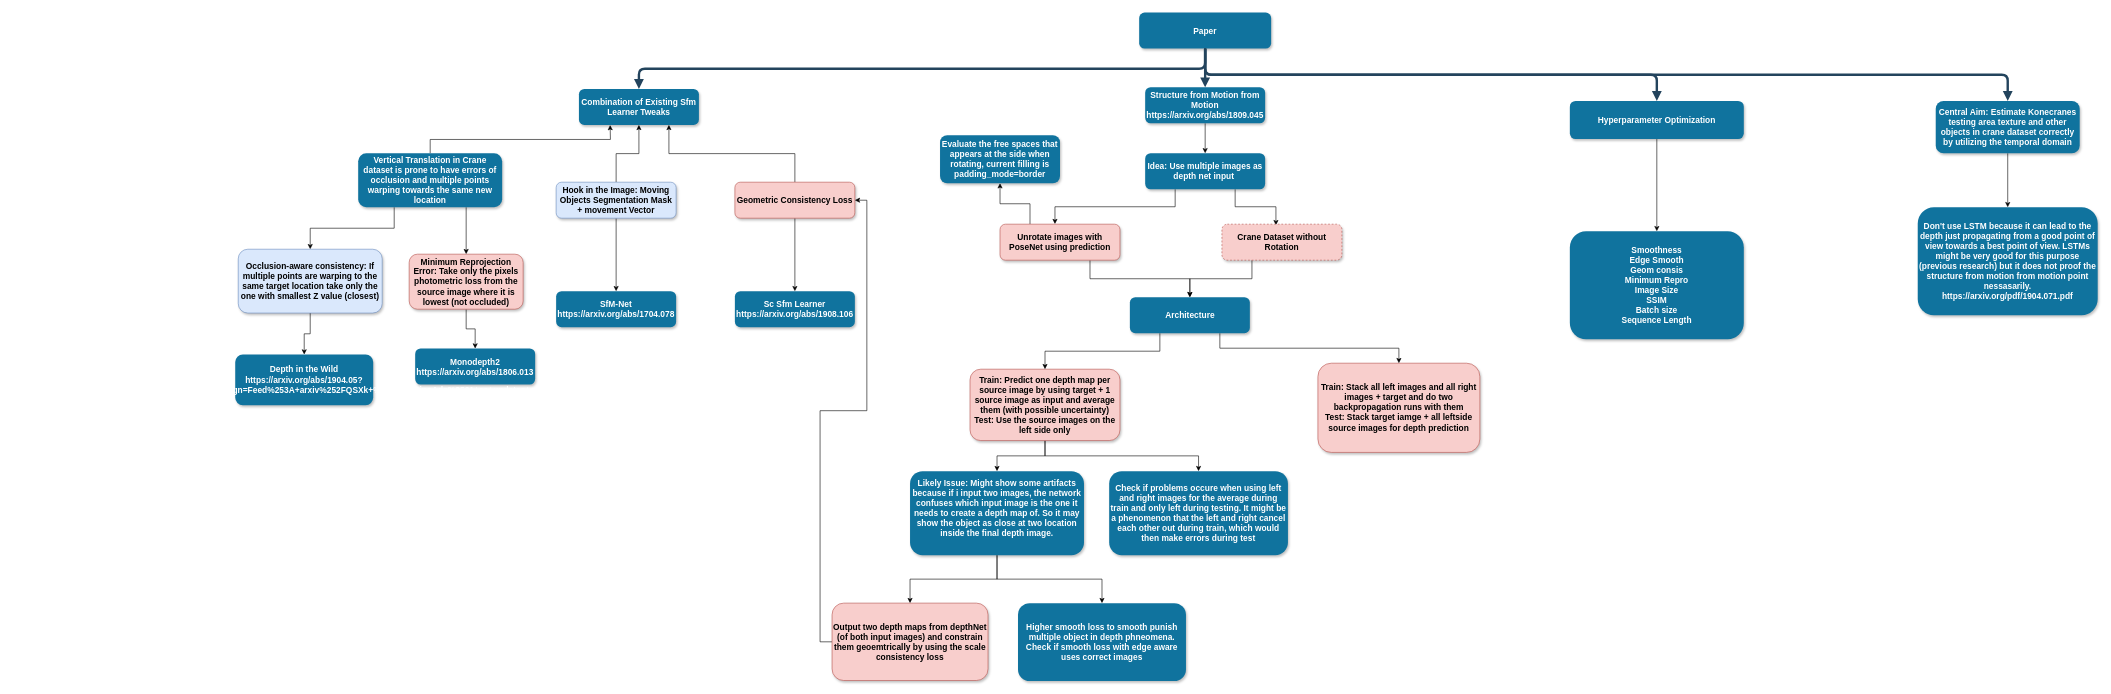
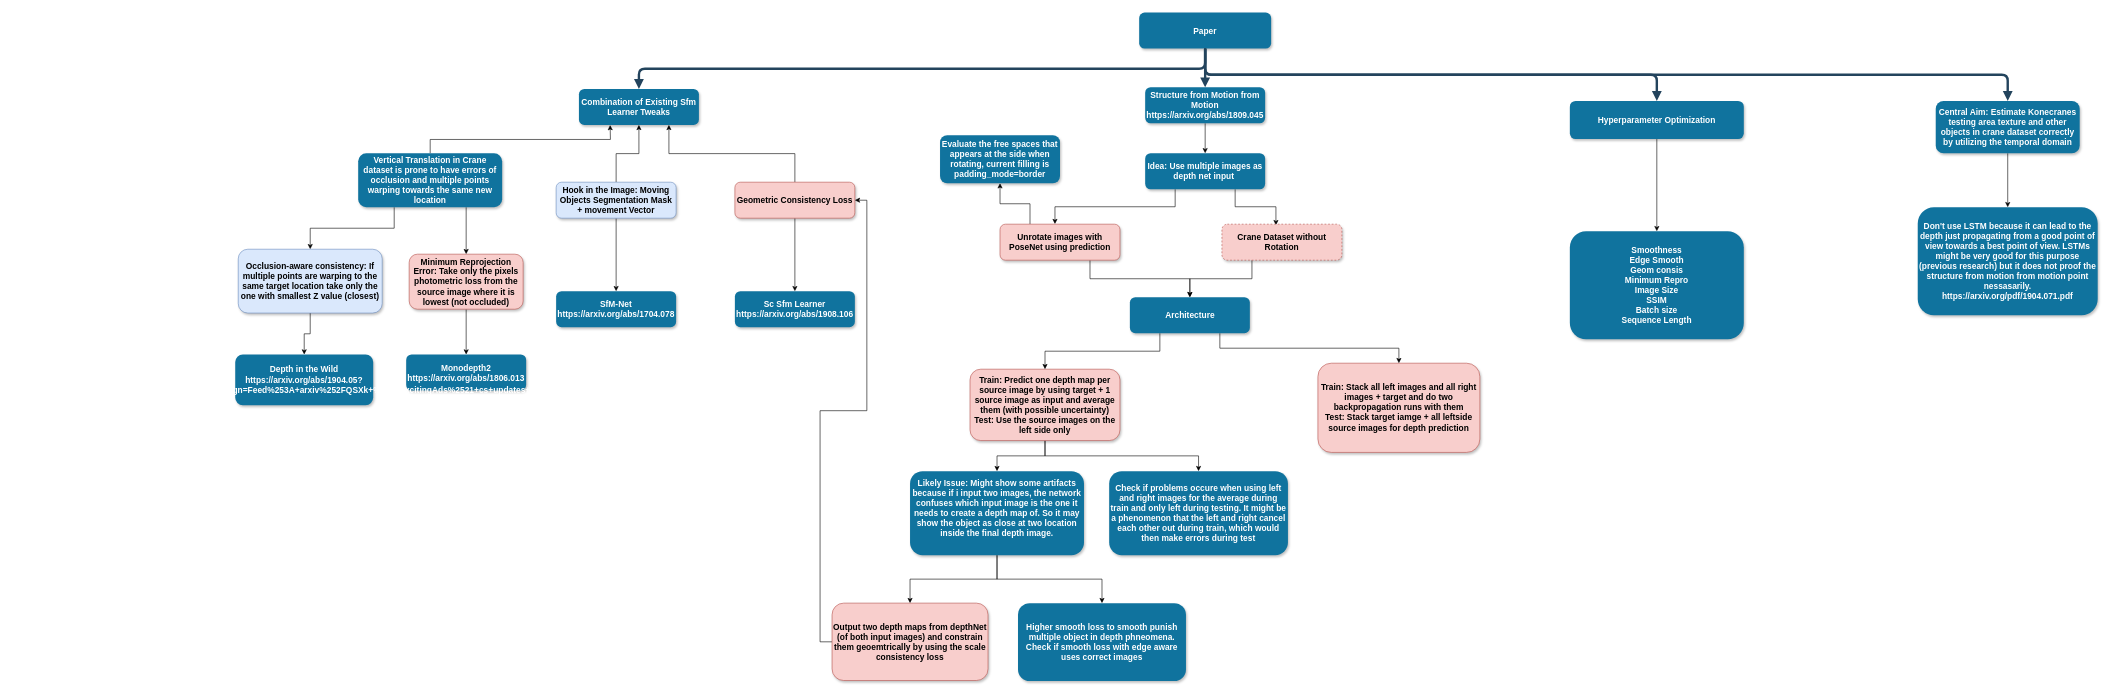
(475, 367) -> (466, 373)
